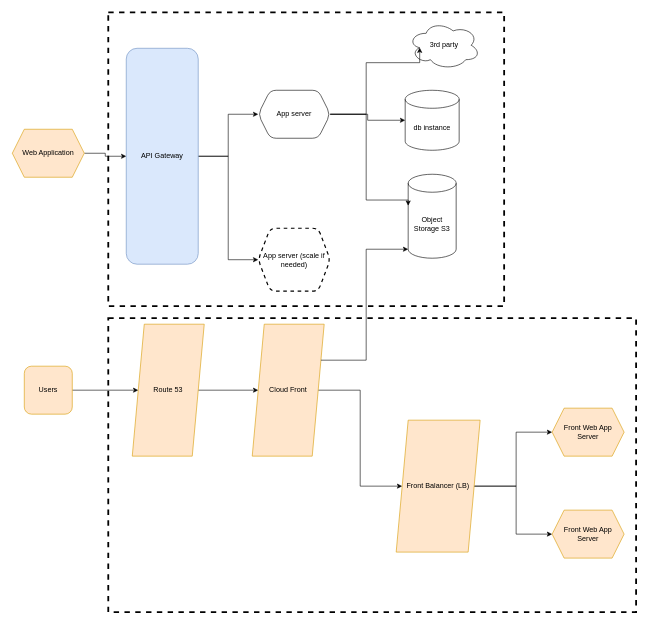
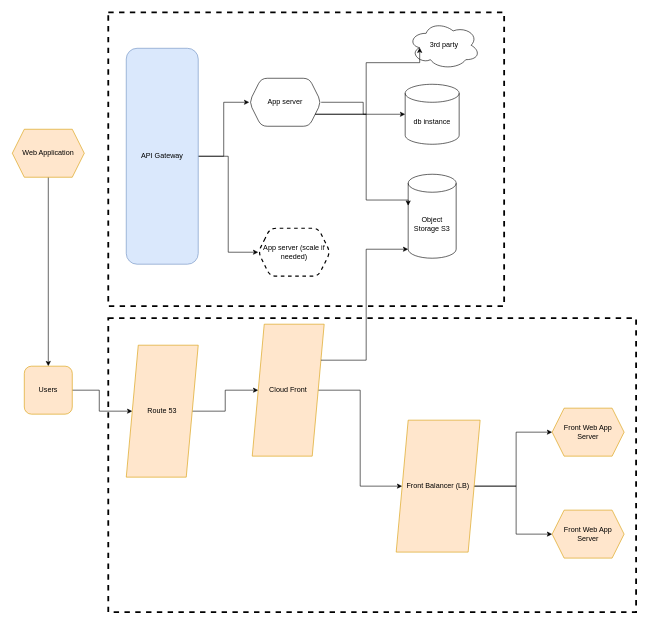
(294, 114) -> (285, 102)
(432, 120) -> (432, 114)
(105, 154) -> (48, 360)
(294, 260) -> (294, 252)
(168, 390) -> (162, 411)
